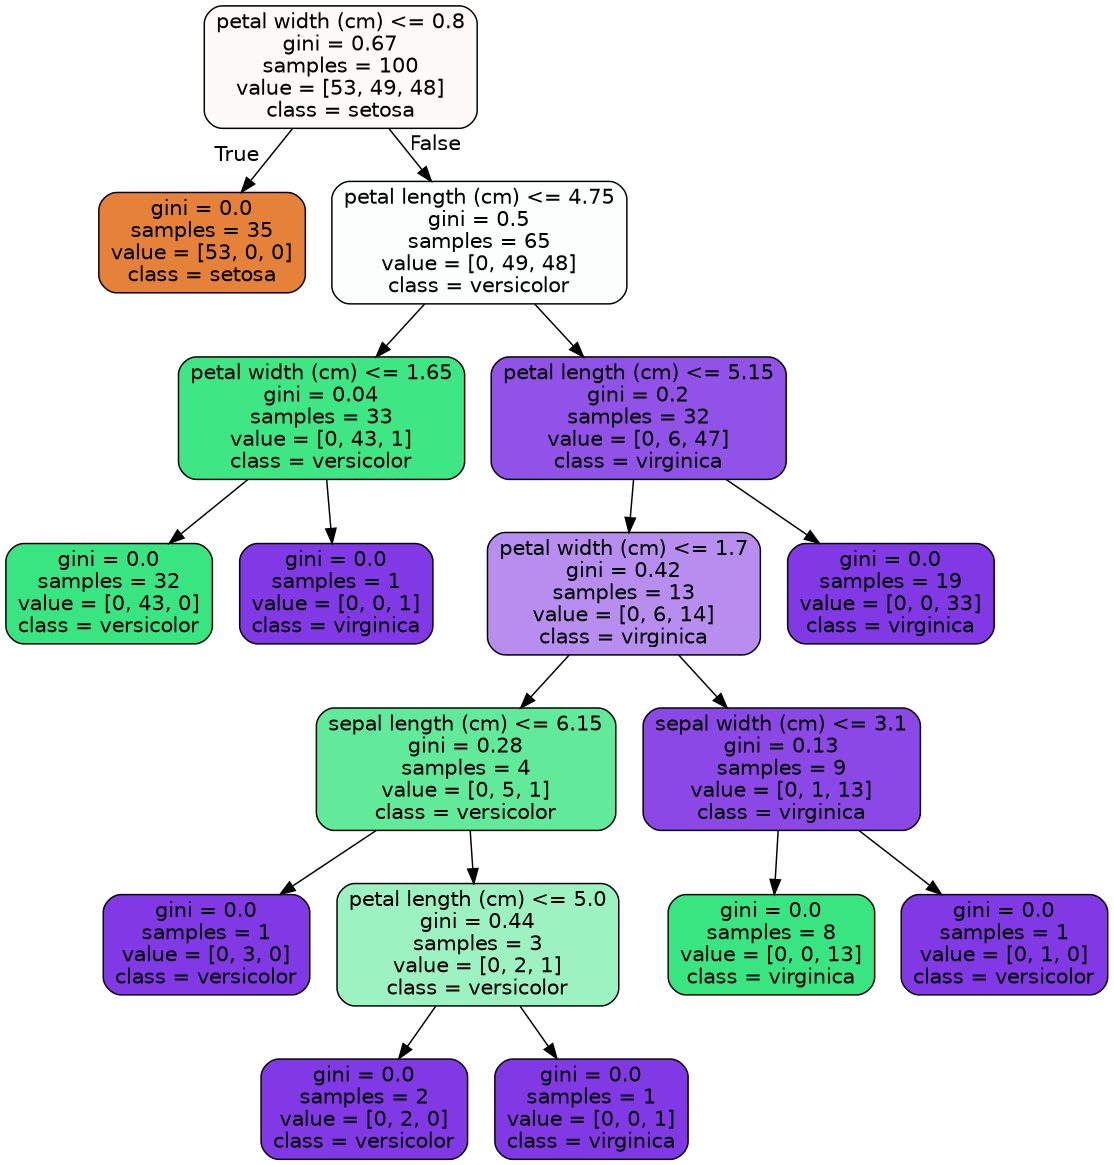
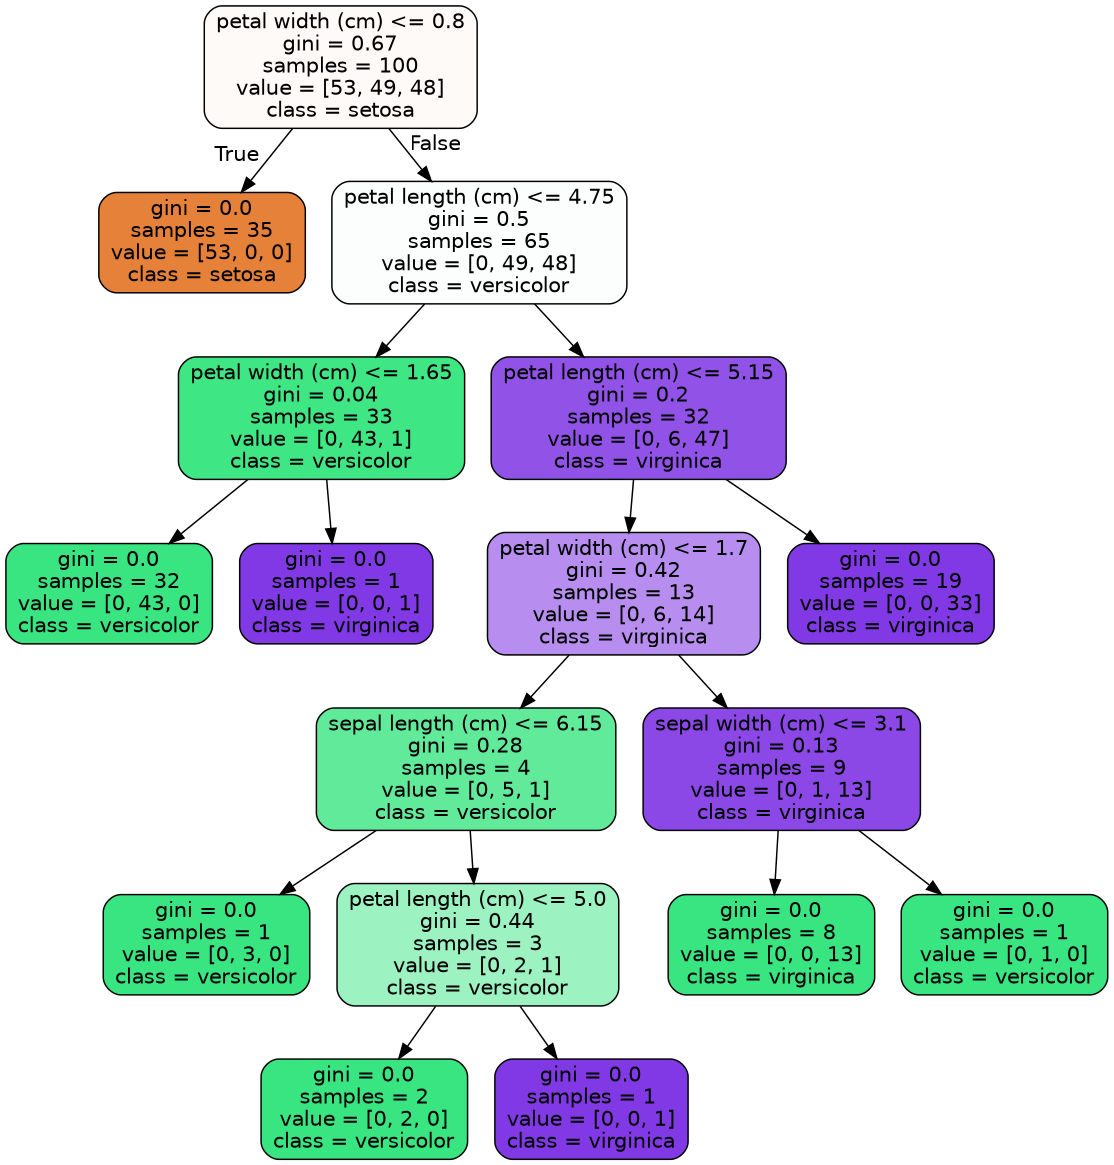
(206, 945) -> (206, 945)
(1004, 945) -> (1004, 945)
(364, 1109) -> (364, 1109)
